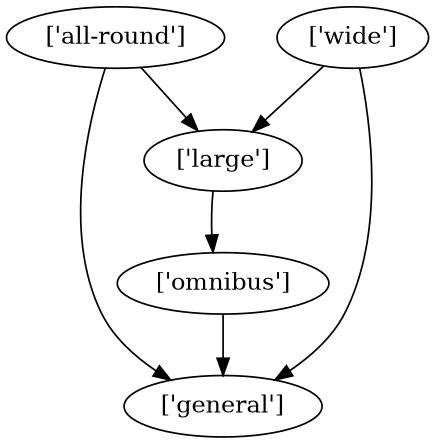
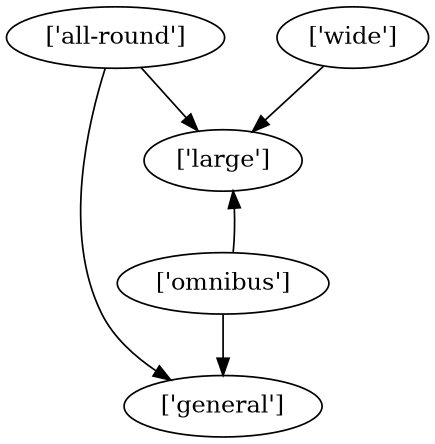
(212, 213) -> (235, 230)
(368, 232) -> none
